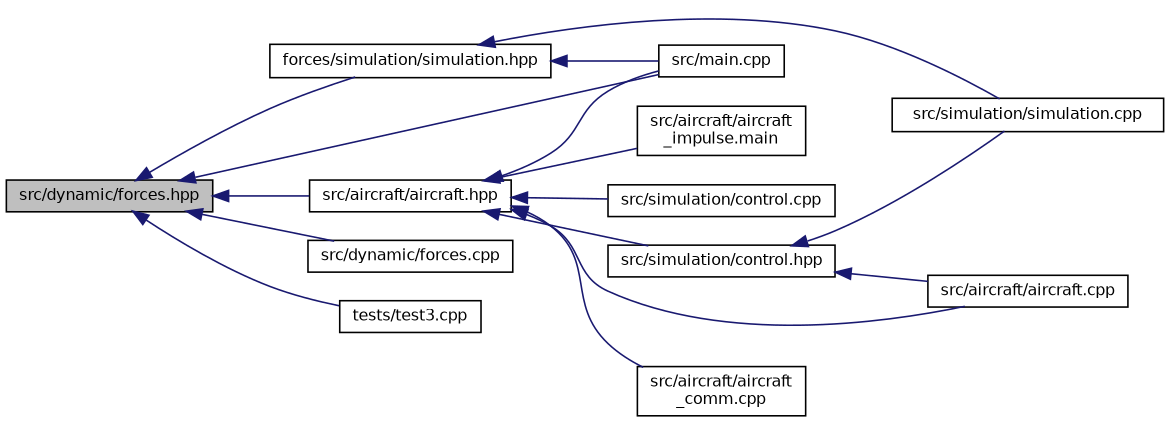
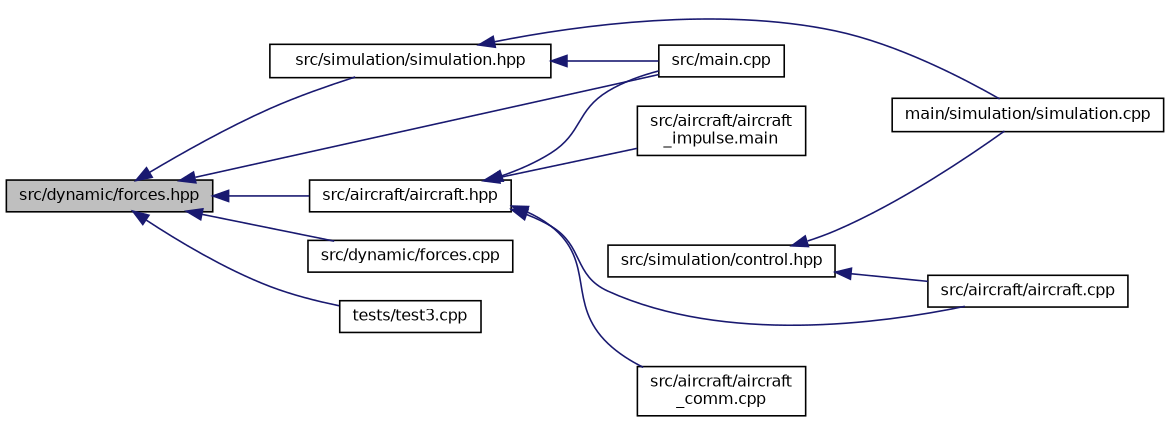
(410, 61) -> (410, 61)
(1028, 115) -> (1028, 115)
(722, 201) -> none
(574, 230) -> none
